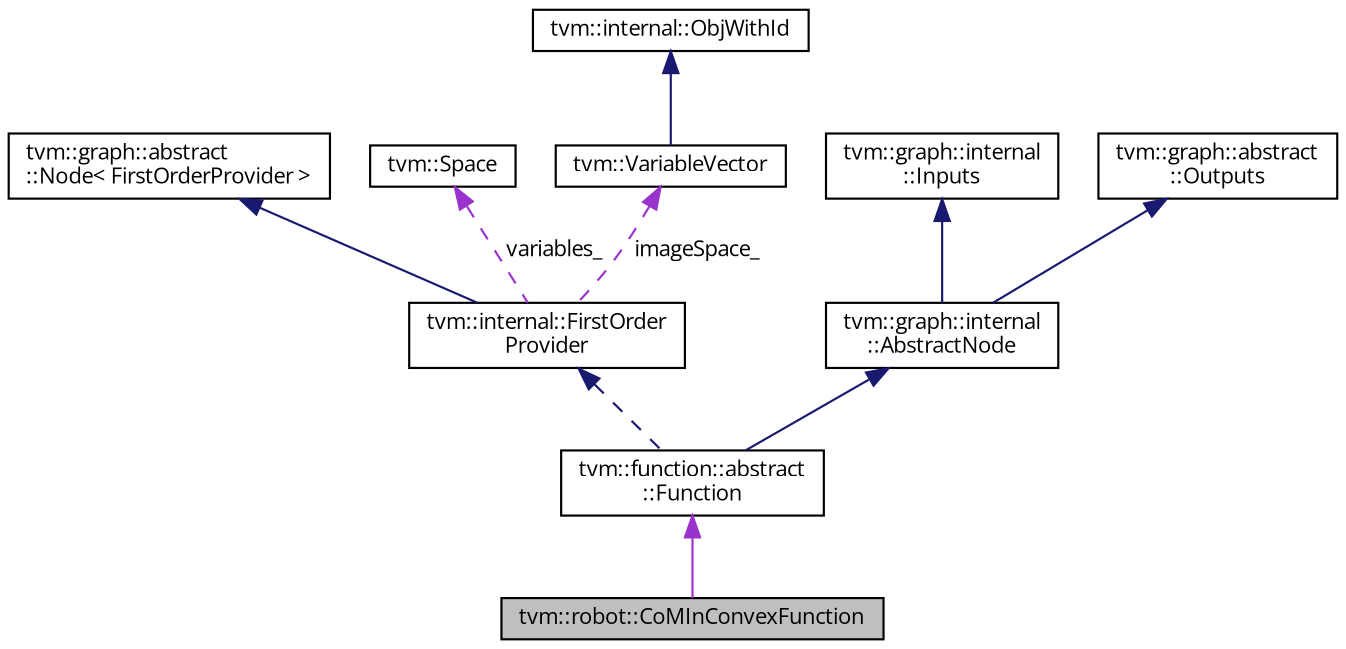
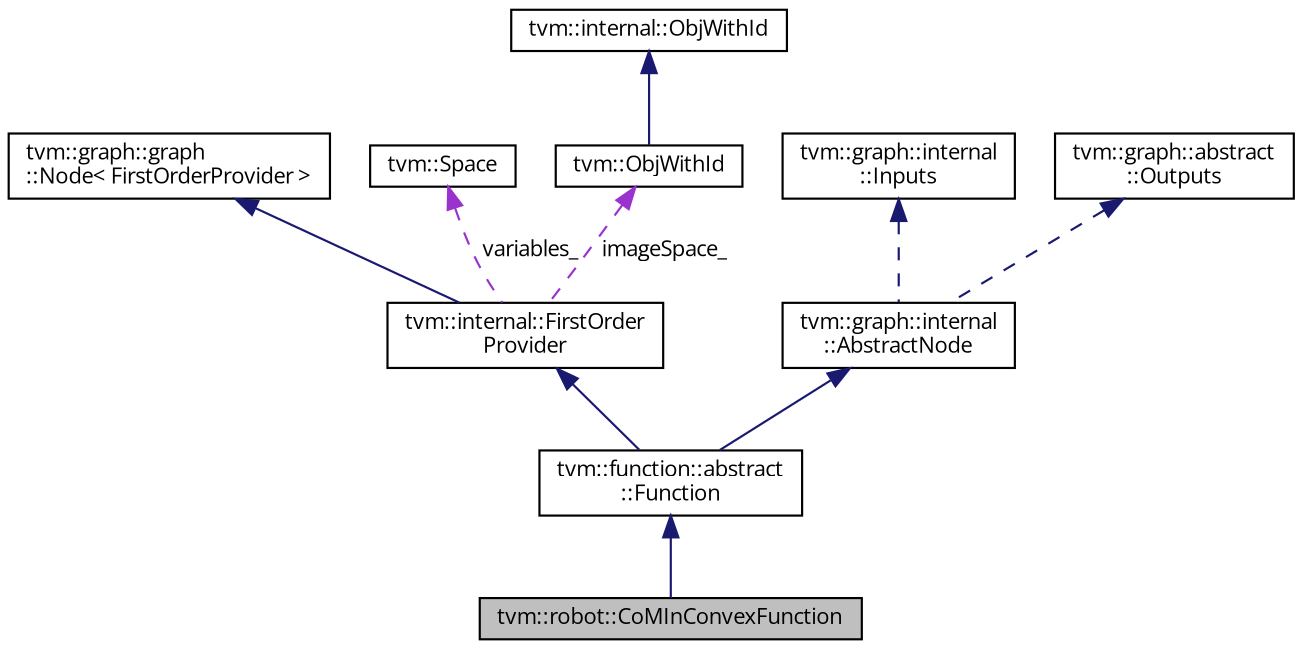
(169, 166) -> (169, 166)
(671, 166) -> (649, 166)
(1070, 257) -> (1027, 257)
(942, 262) -> (899, 262)
(628, 417) -> (606, 417)
(692, 568) -> (671, 568)
